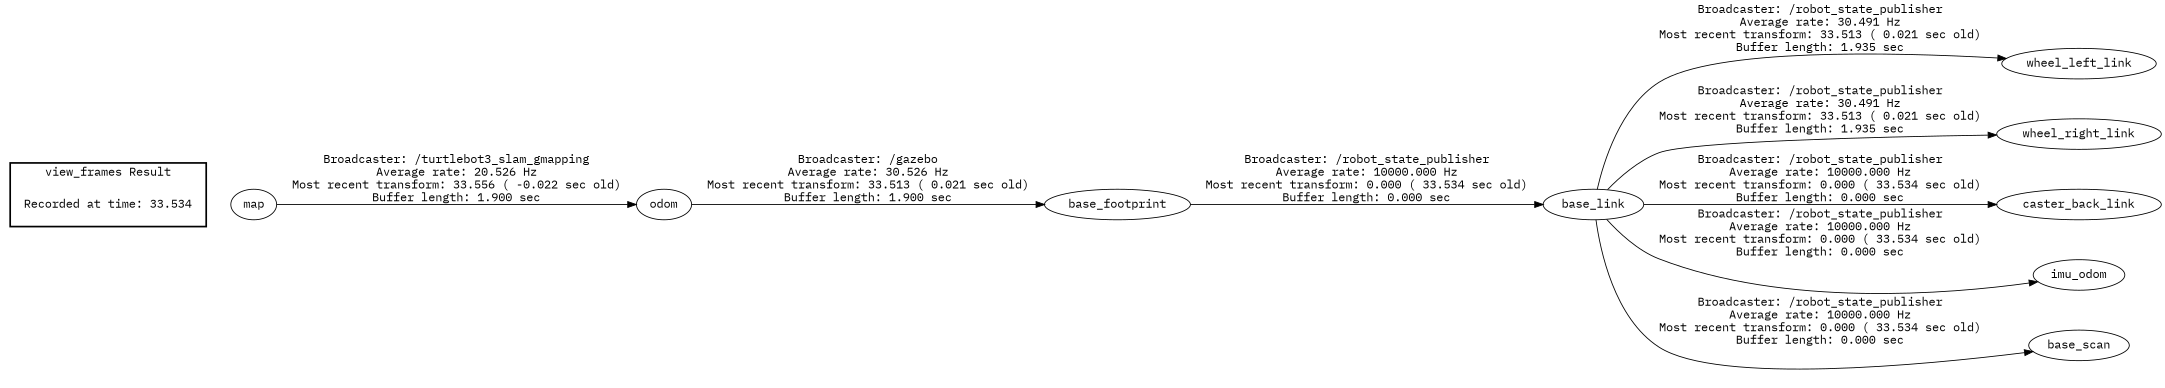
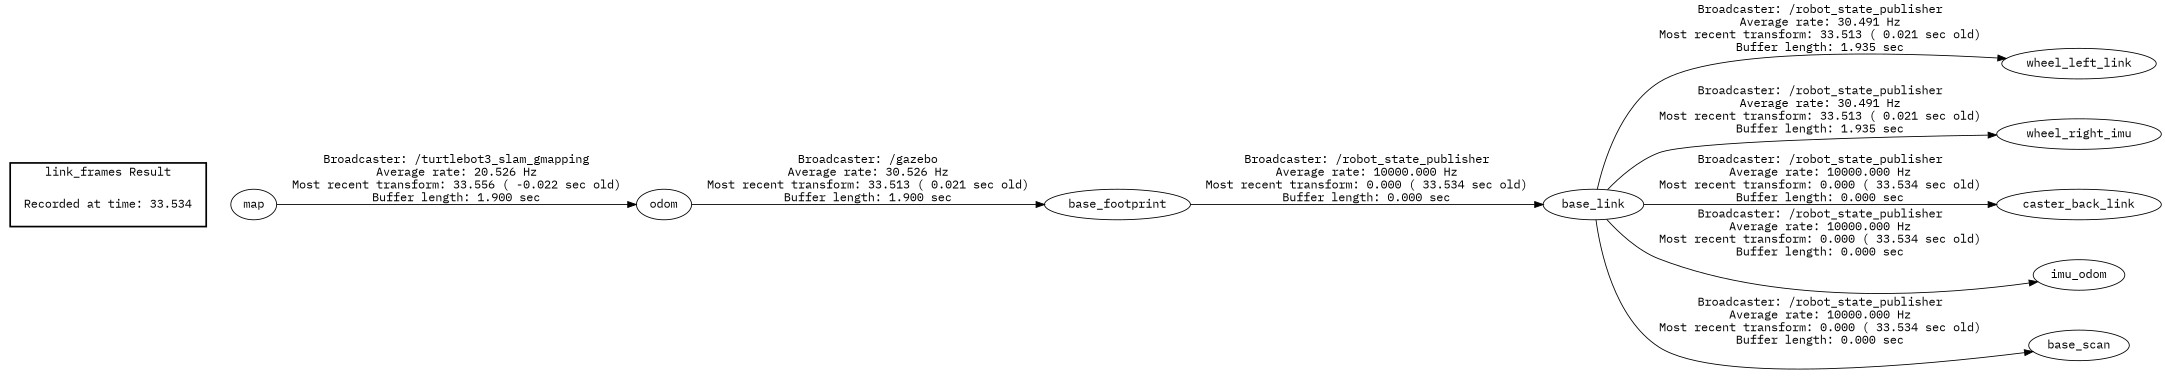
(2079, 134) -> (2079, 134)
(108, 173) -> (108, 173)
